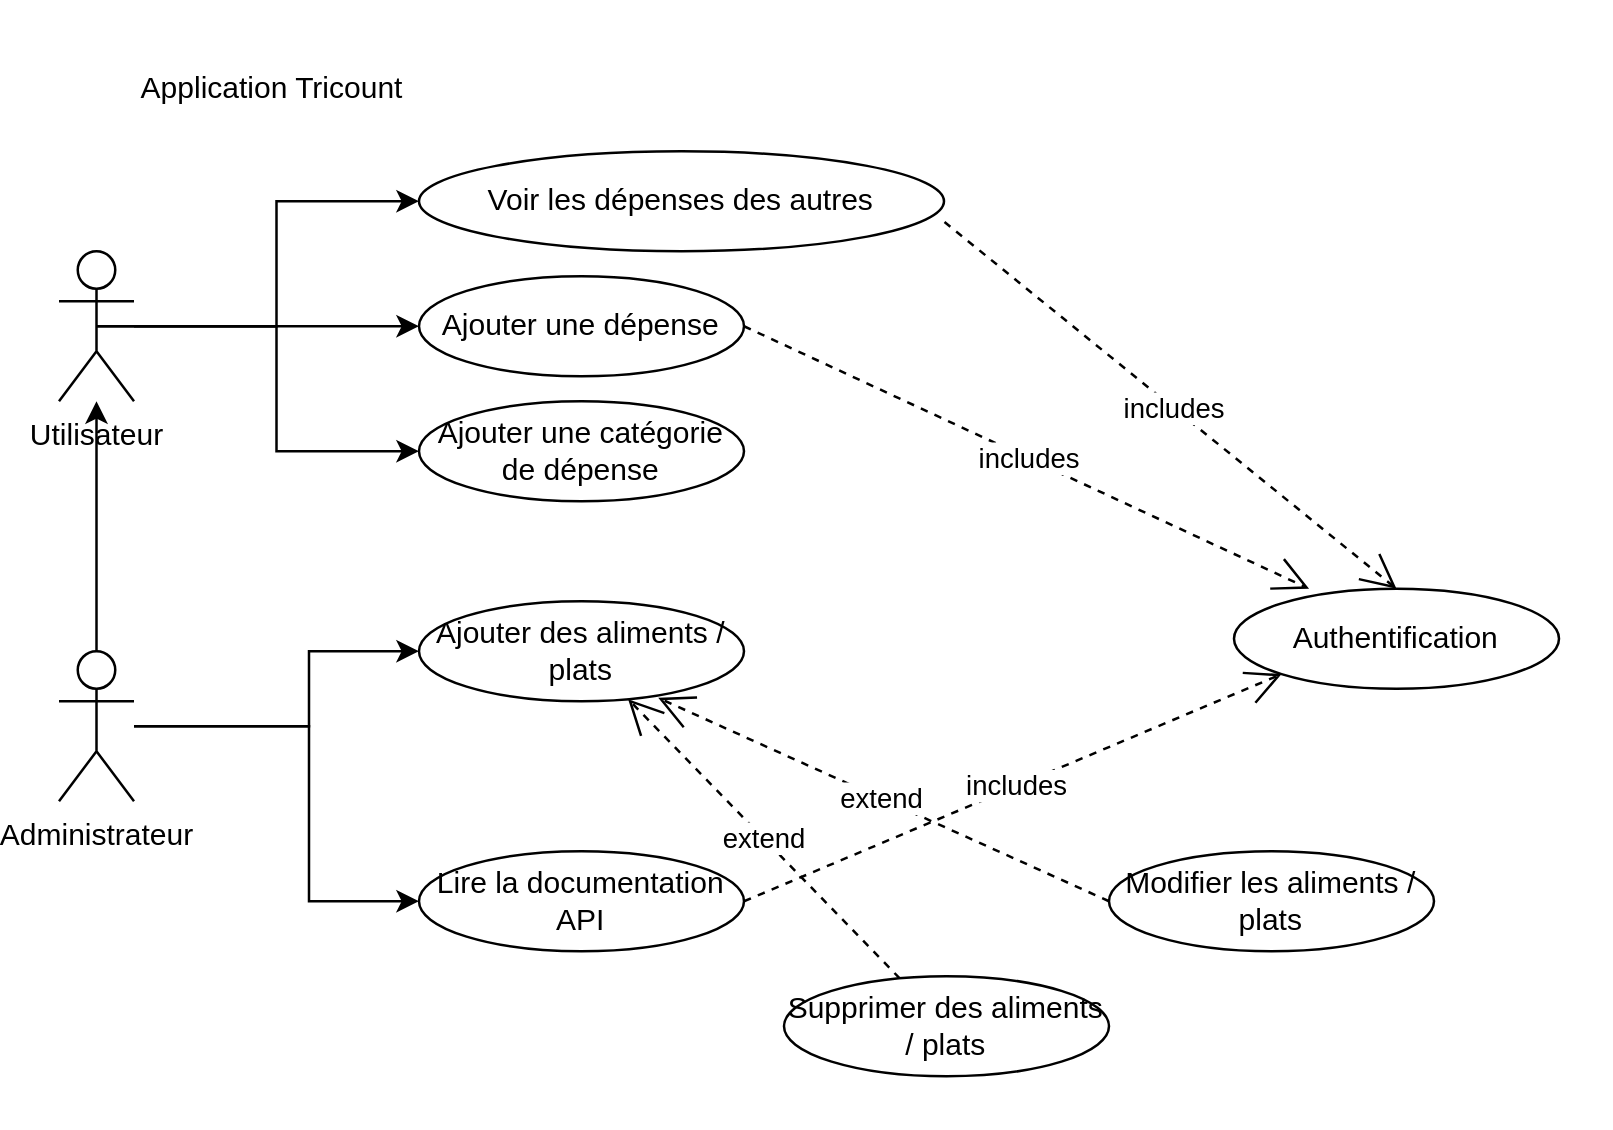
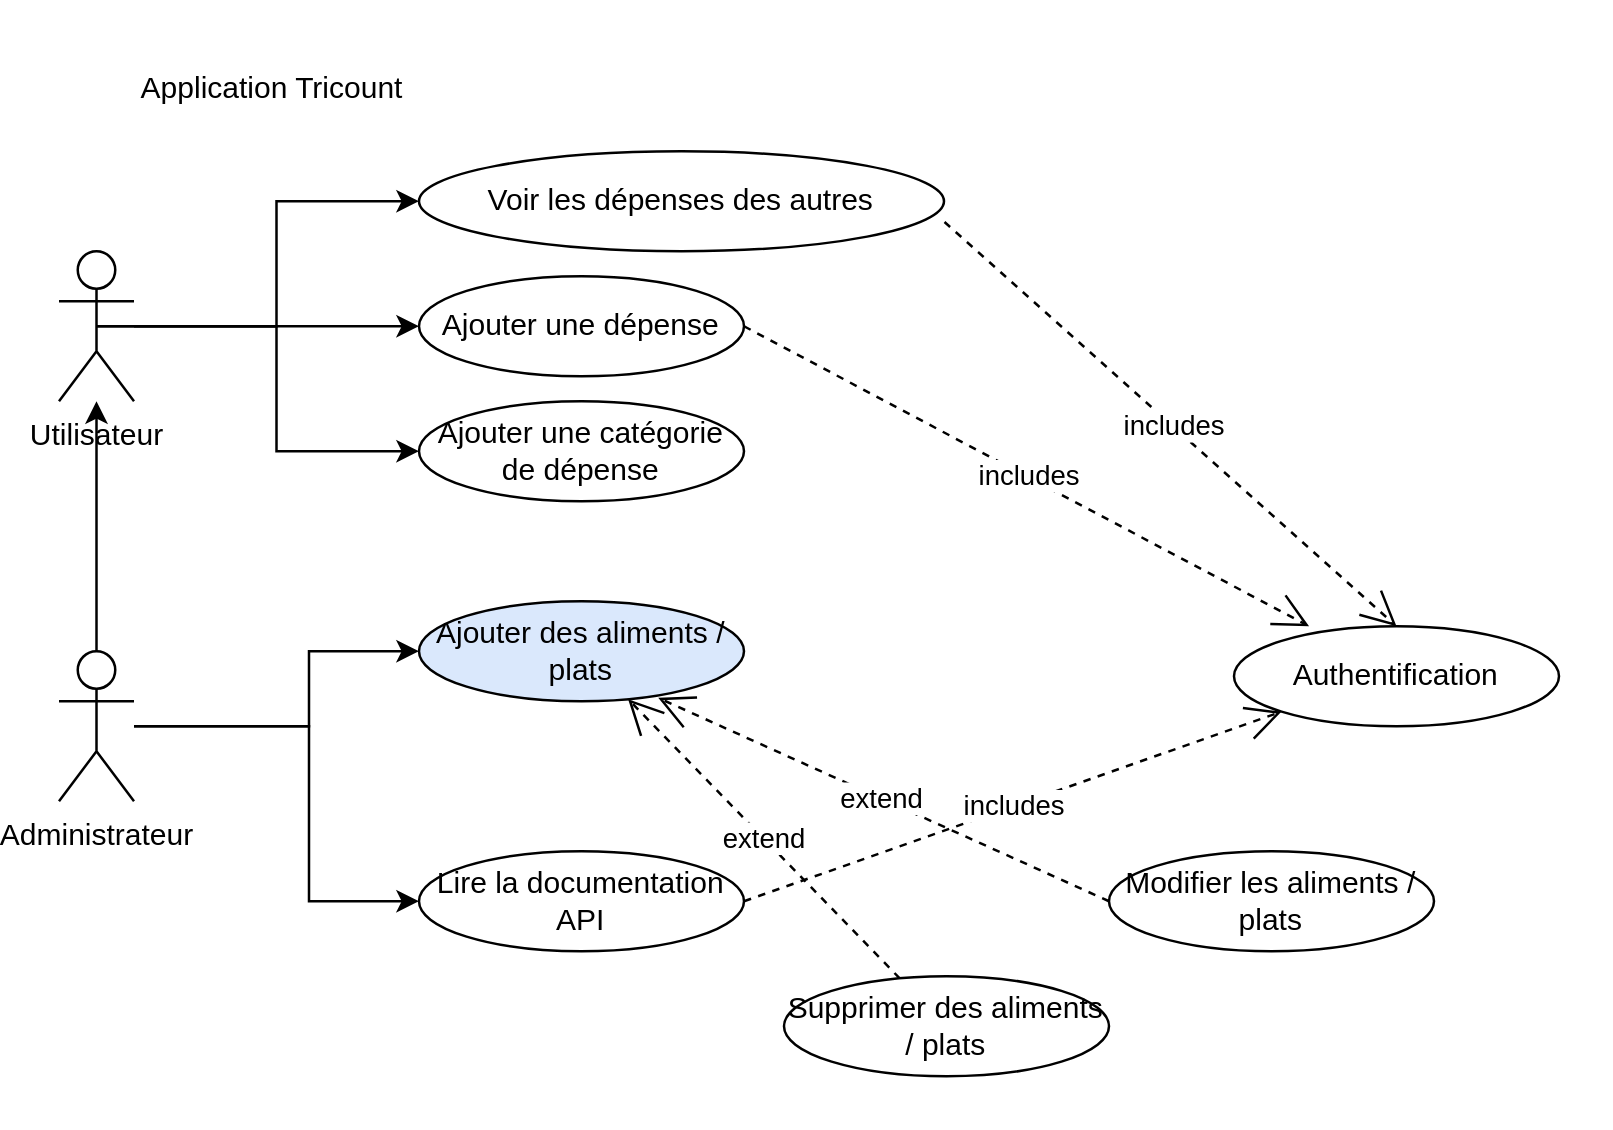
(1396, 639) -> (1396, 676)
(581, 651) -> (581, 651)
